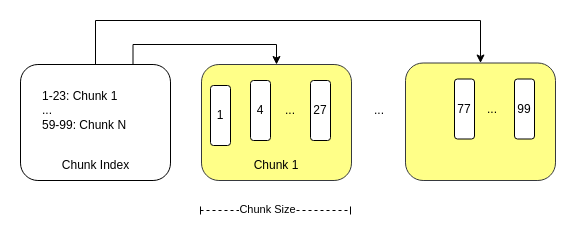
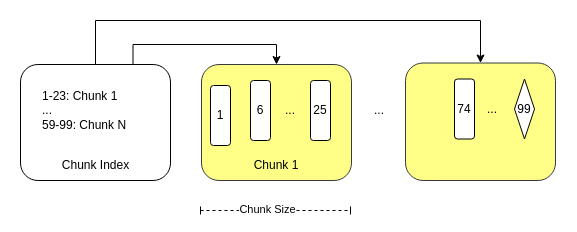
(525, 109) -> (525, 109)
(465, 110) -> (465, 110)
(261, 111) -> (261, 111)
(321, 111) -> (321, 111)
